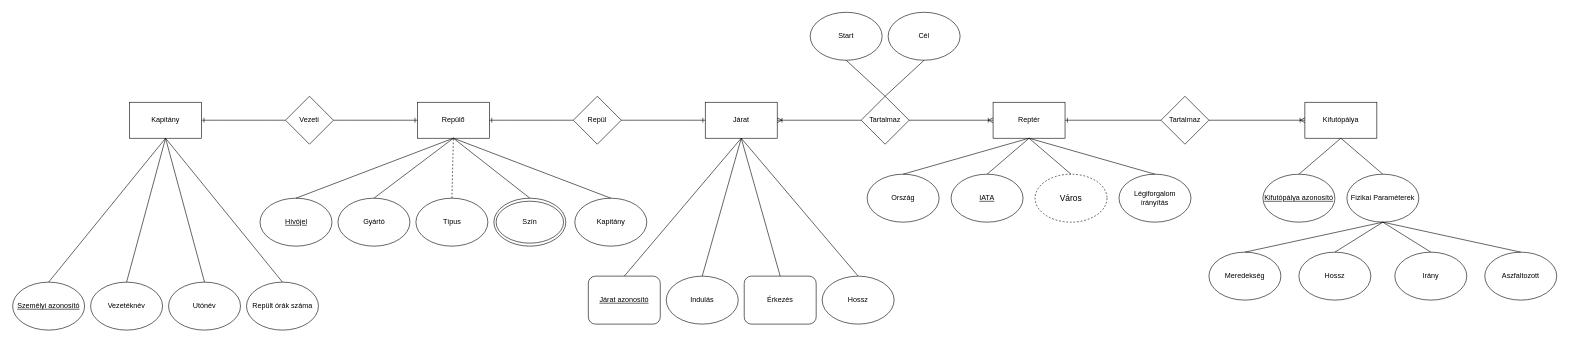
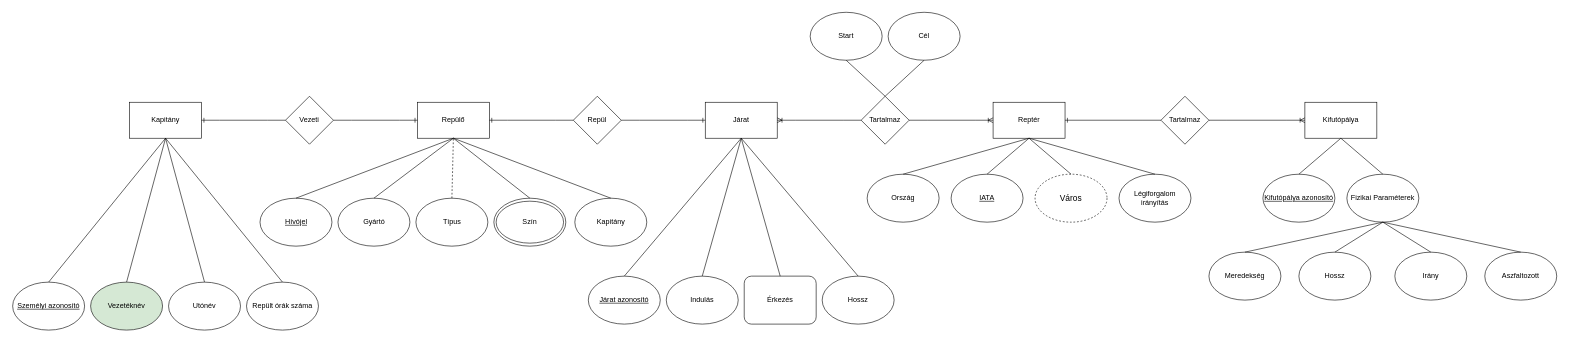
(624, 300) -> (624, 300)
(126, 306) -> (126, 306)
